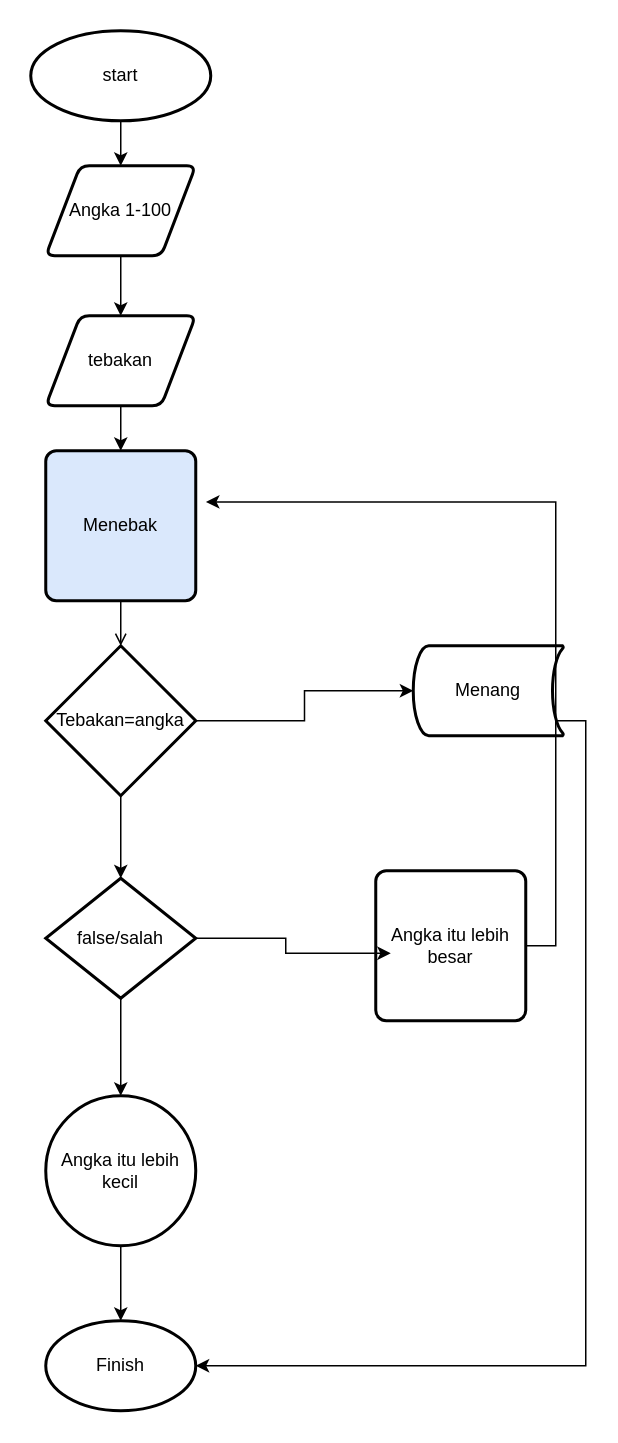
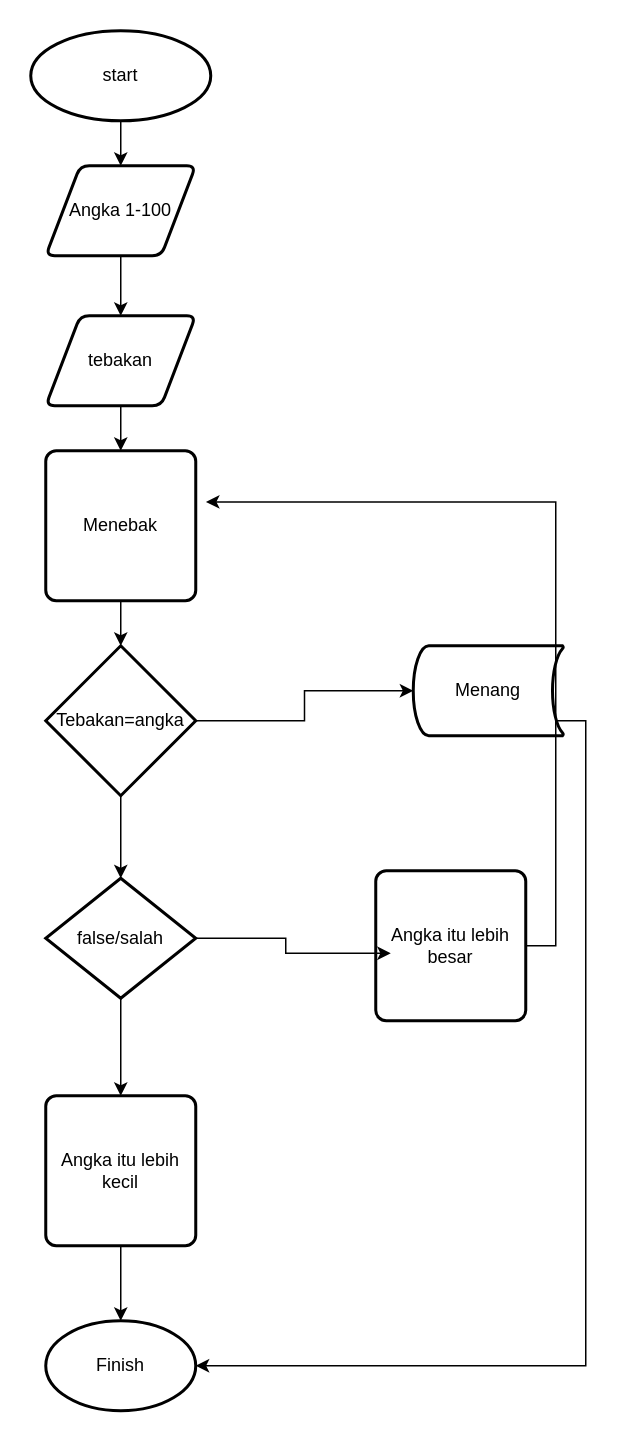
(121, 526) -> (121, 526)
(121, 636) -> (121, 634)
(121, 1171) -> (121, 1171)
